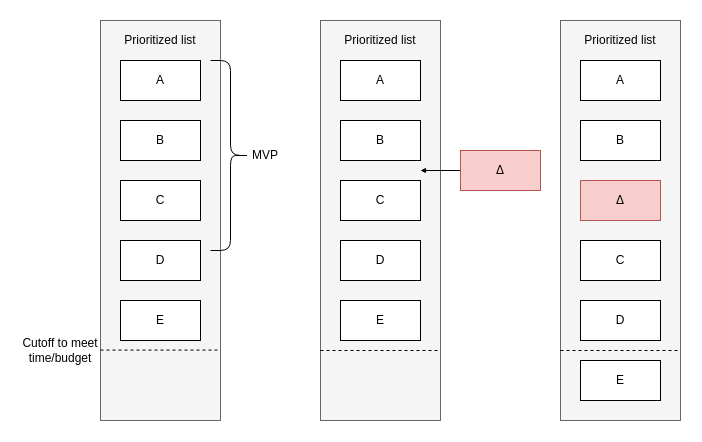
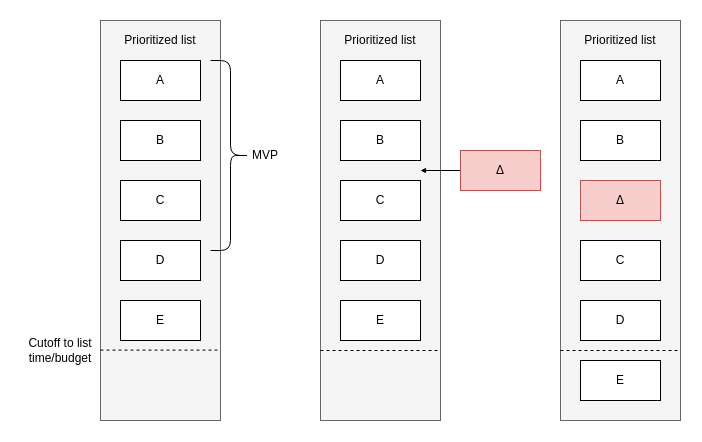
(61, 351) -> (61, 351)
